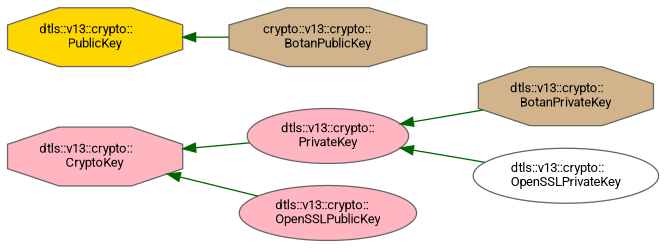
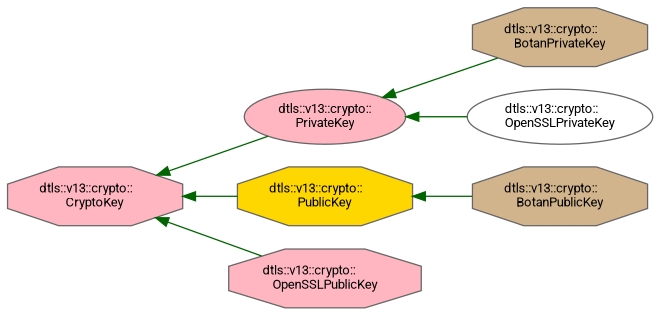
(328, 37) -> (560, 196)
none -> (217, 196)
(328, 213) -> (325, 278)
